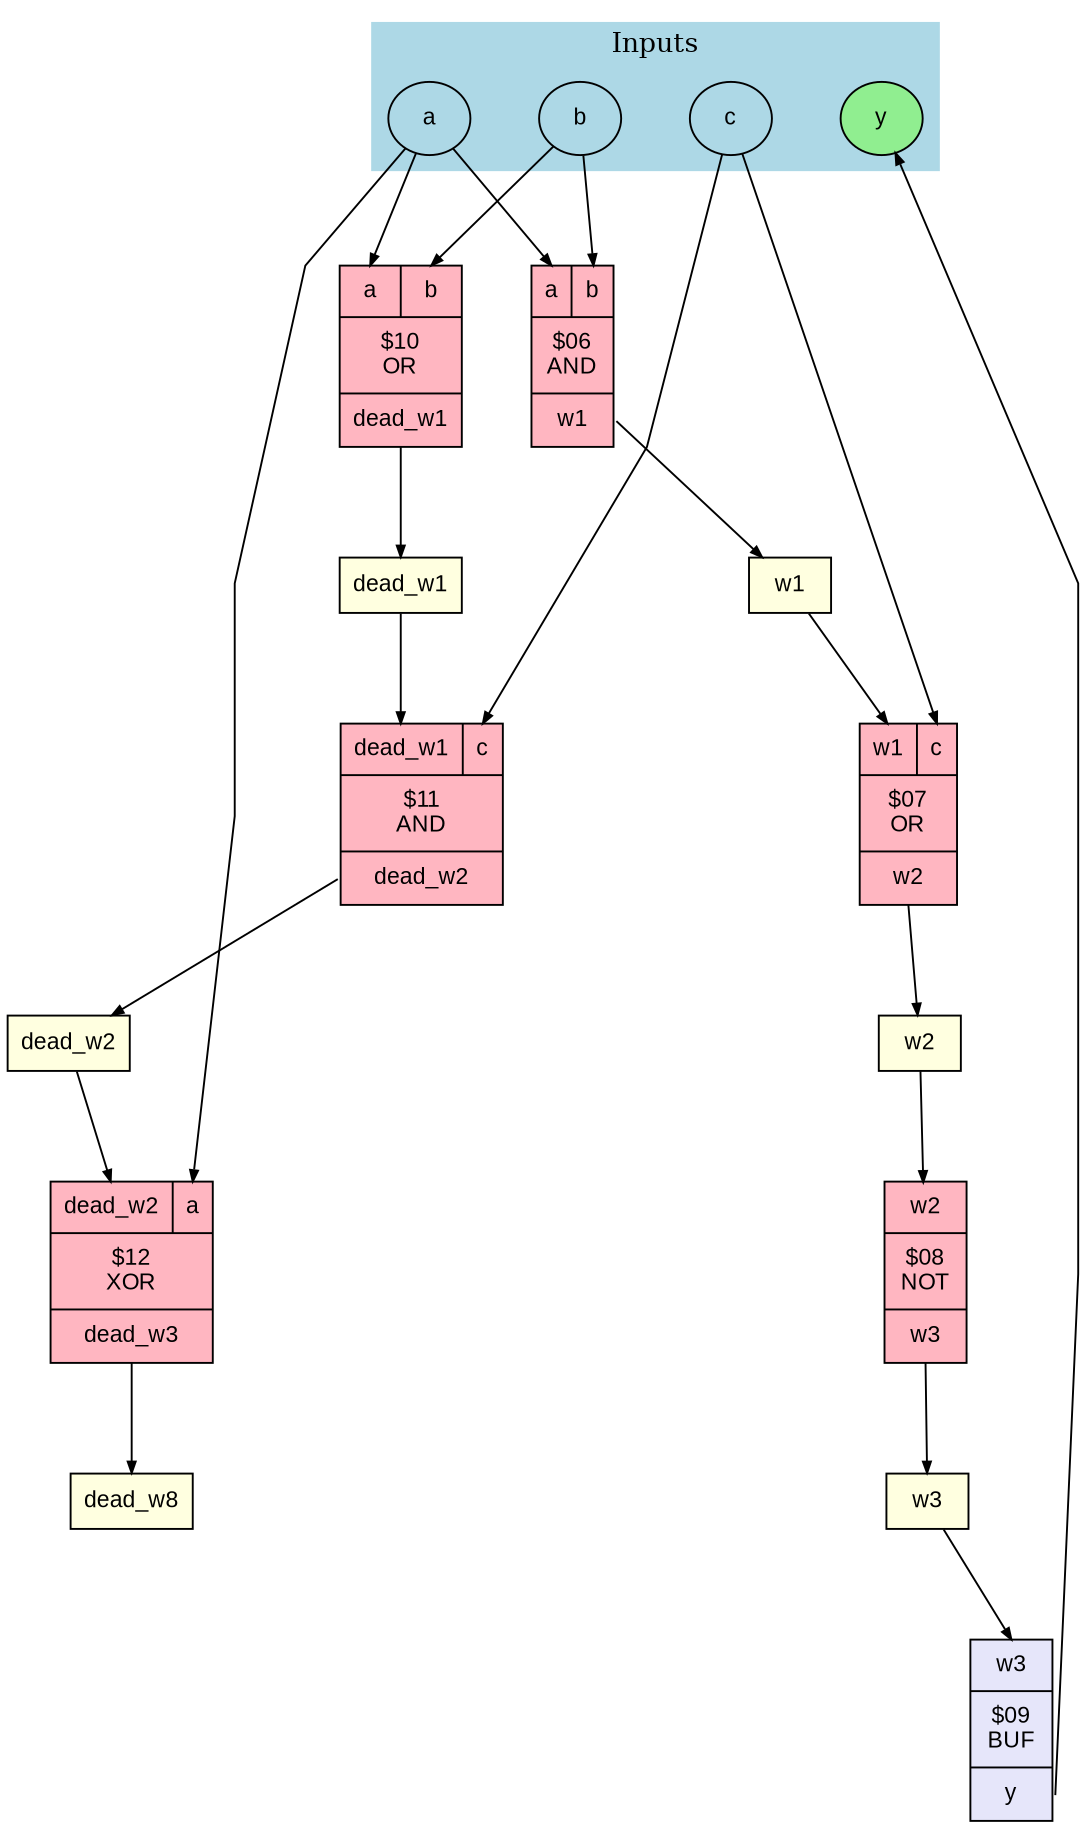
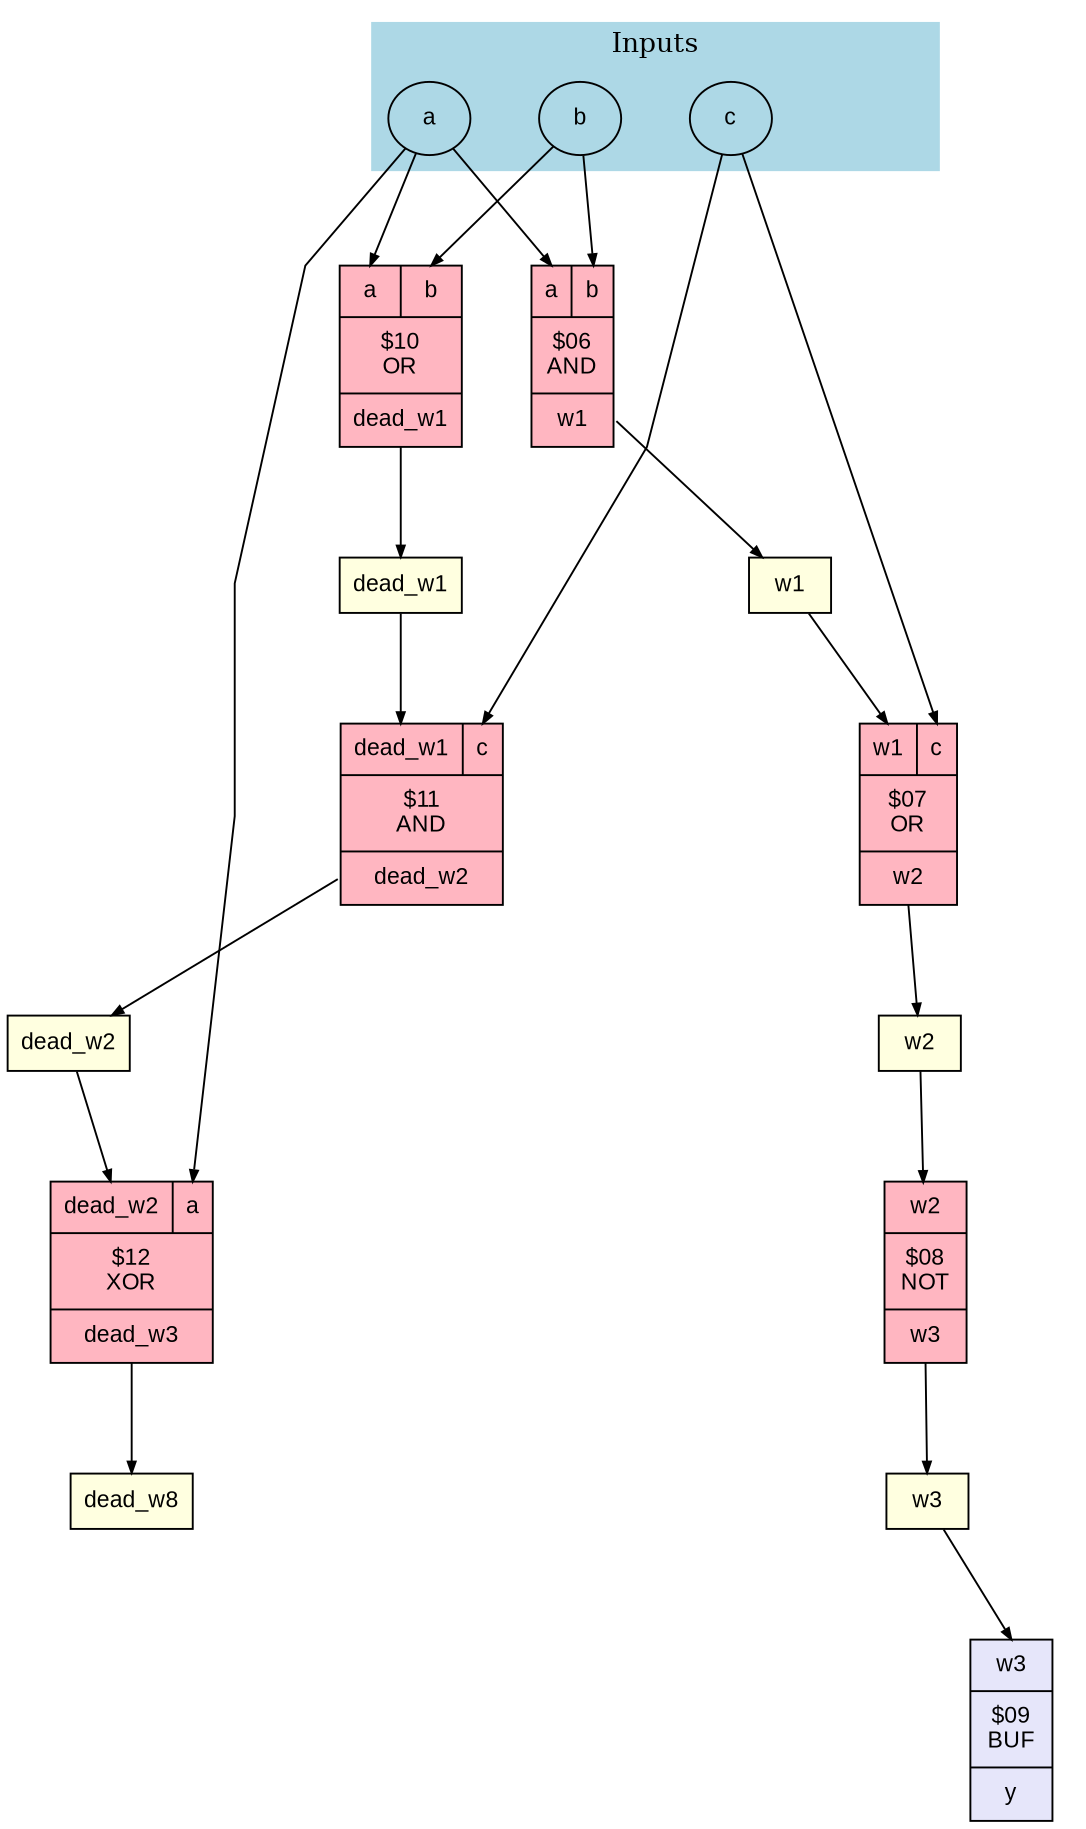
(882, 118) -> none
